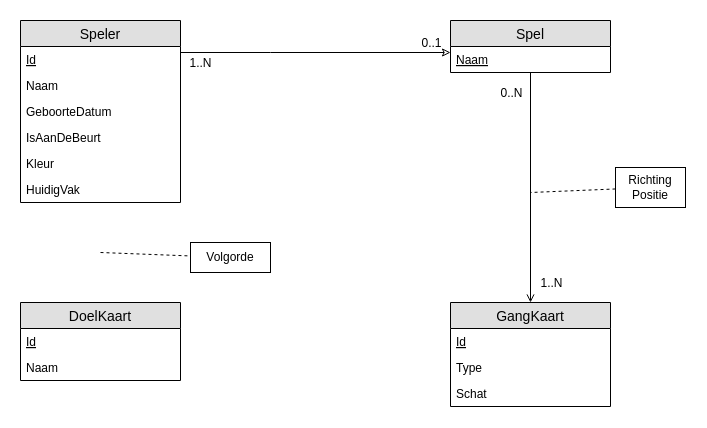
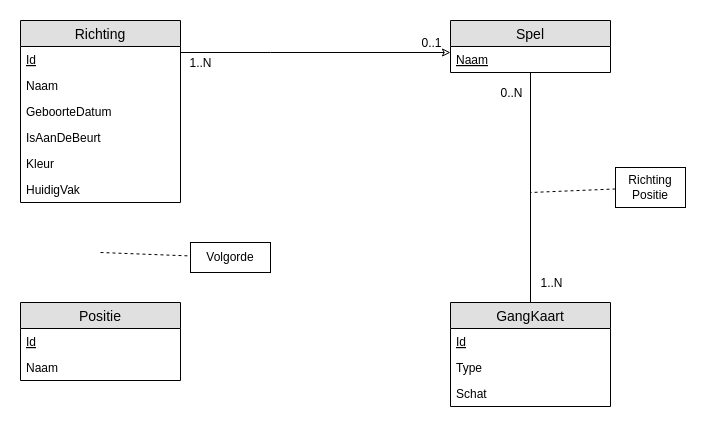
(100, 34) -> (100, 34)
(531, 297) -> (531, 297)
(100, 316) -> (100, 316)
